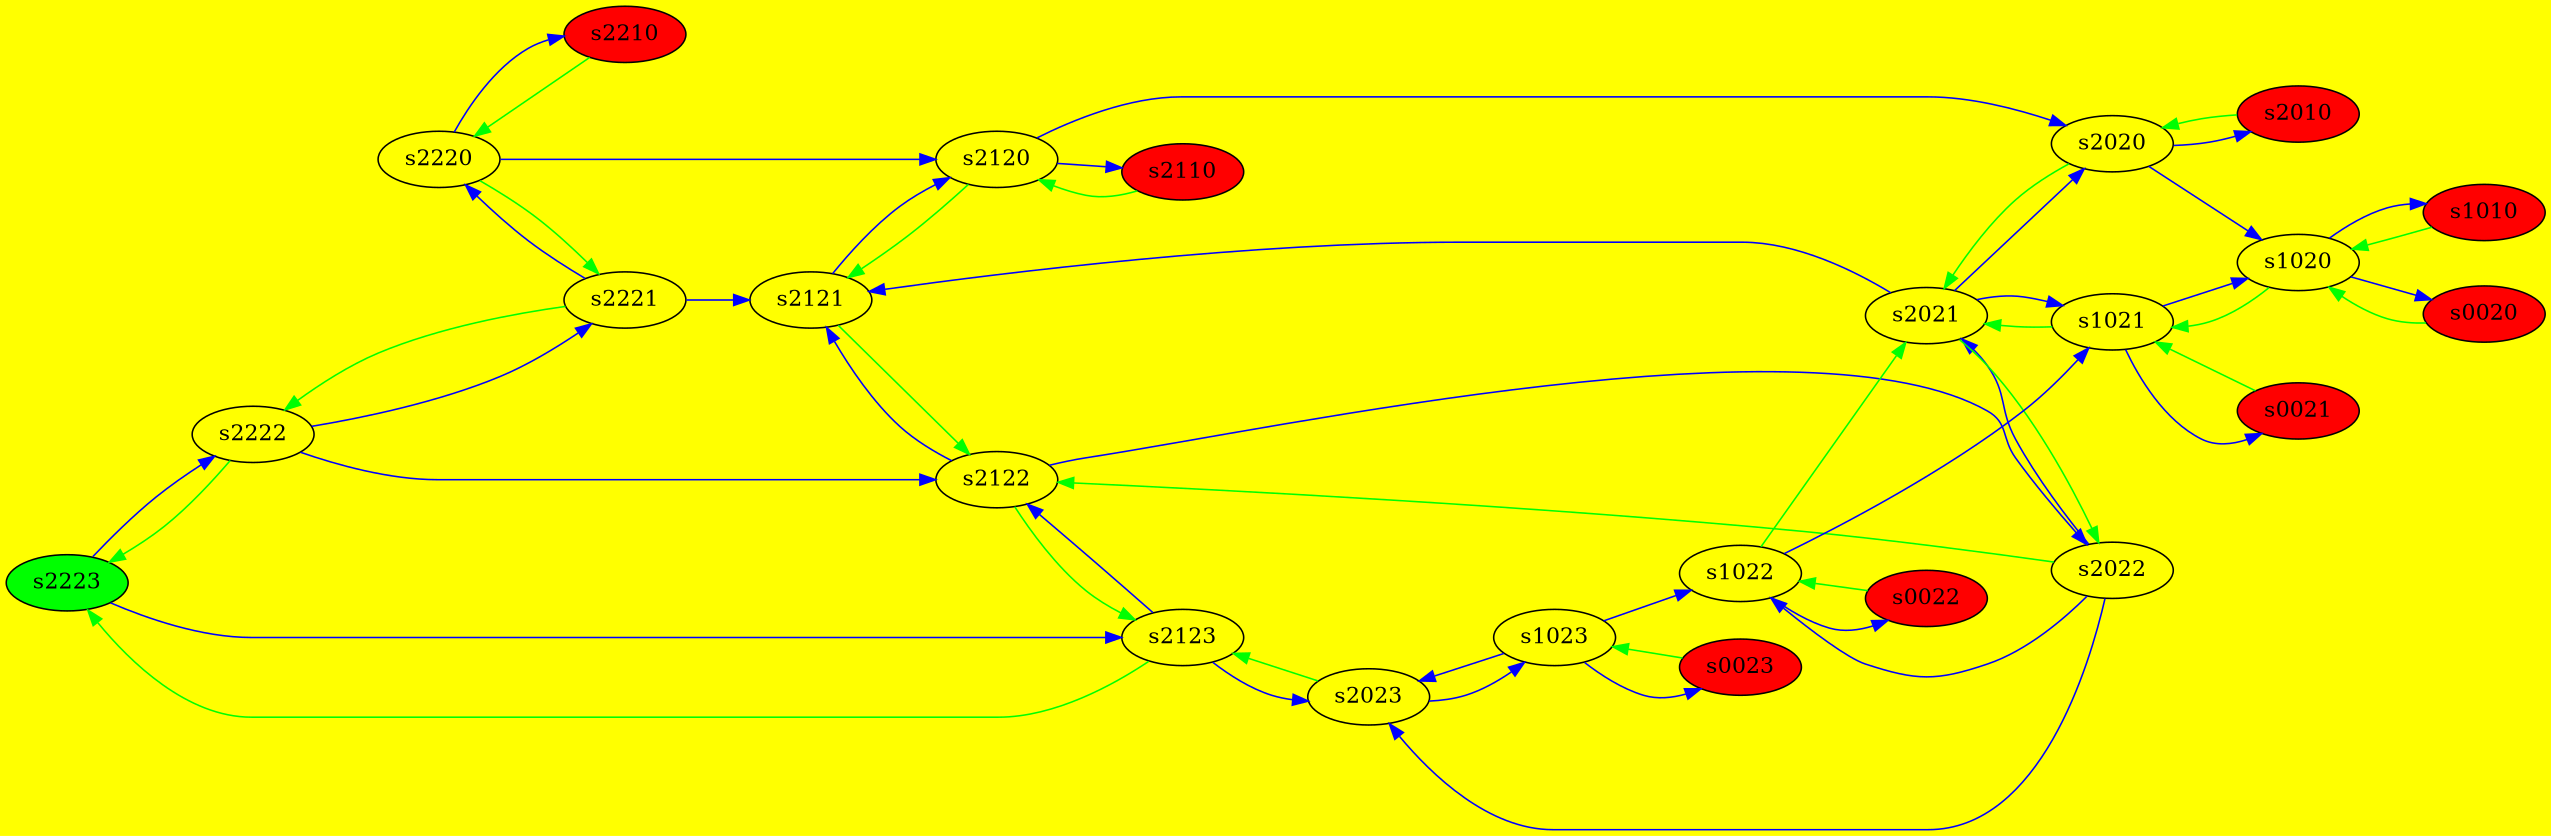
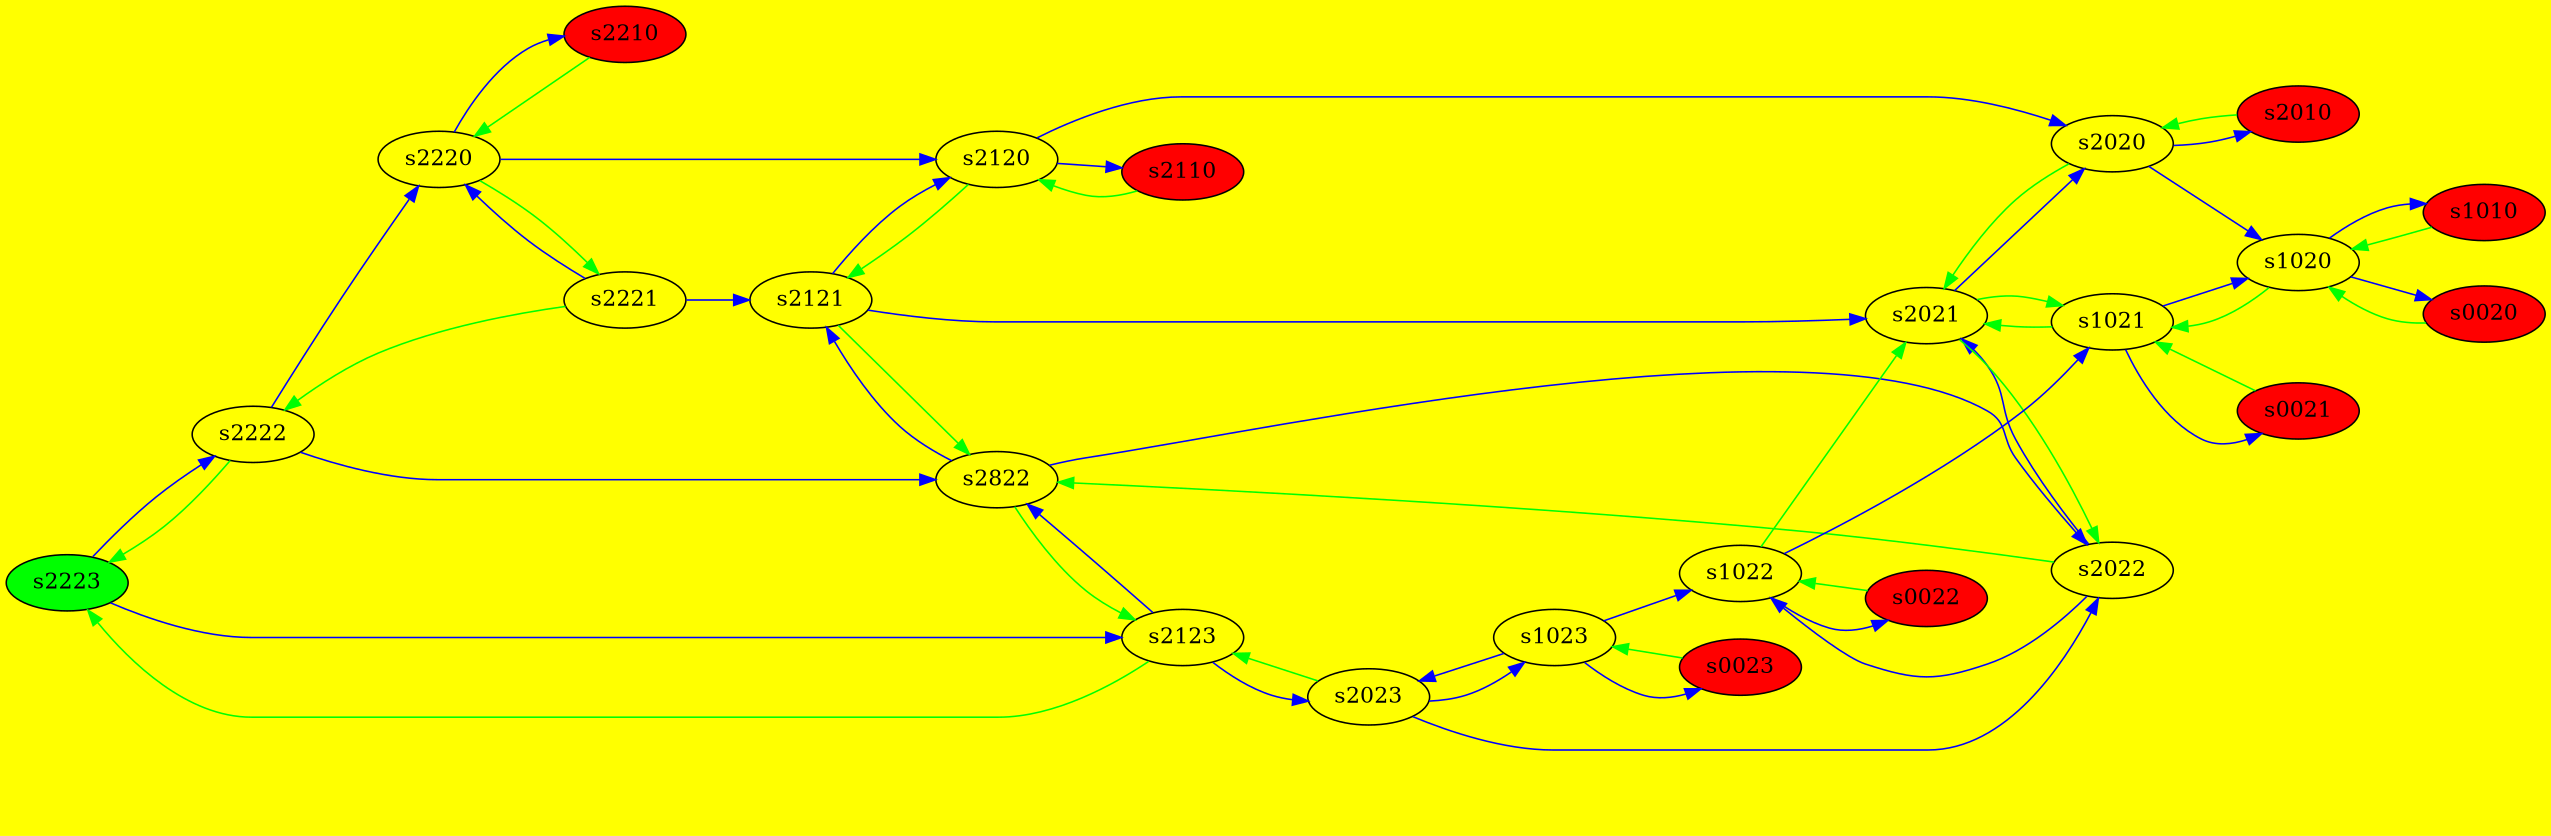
(1392, 243) -> (1359, 322)
(2012, 296) -> (2012, 296)
(450, 394) -> (339, 302)
(997, 480) -> (997, 480)
(1804, 830) -> (1780, 750)
